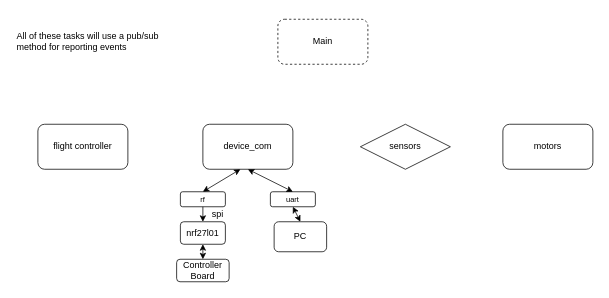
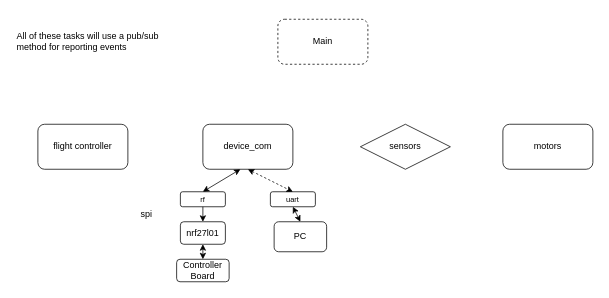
(270, 180) -> (270, 180)
(218, 214) -> (147, 214)
